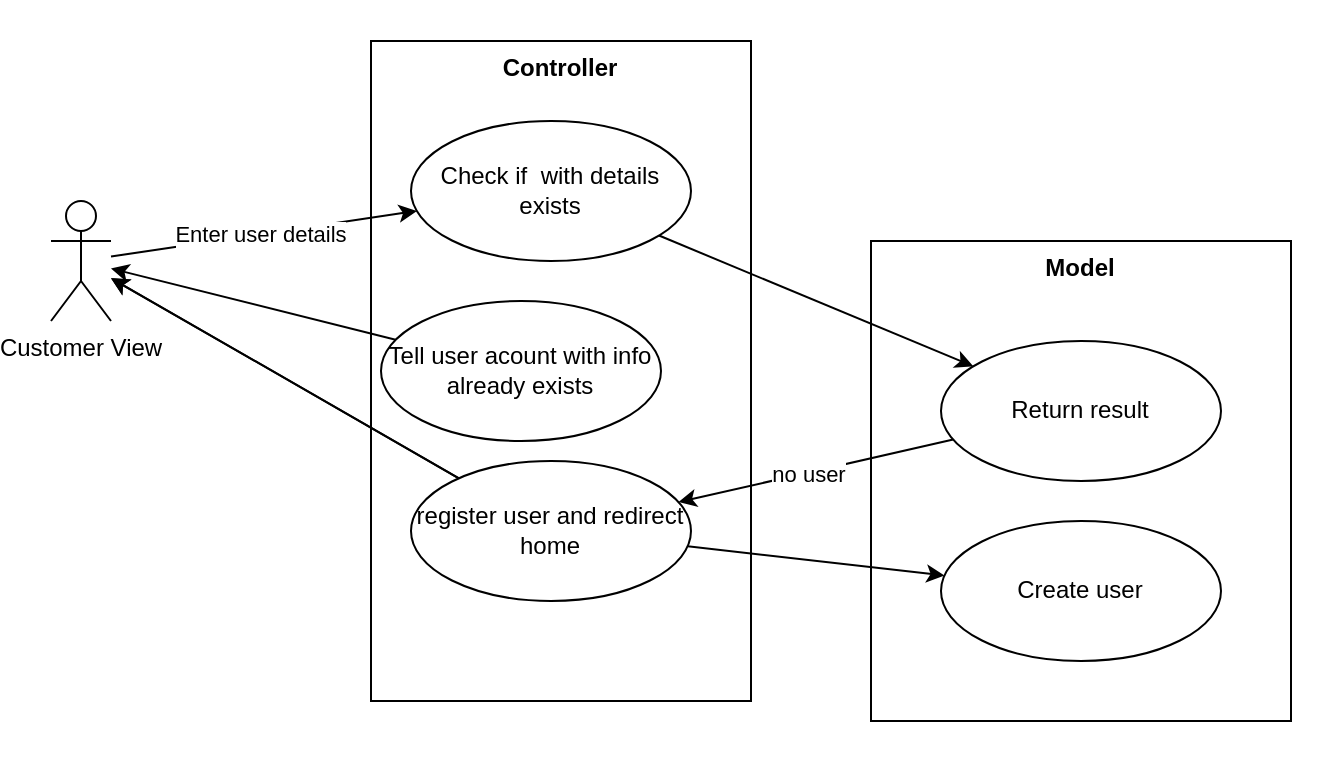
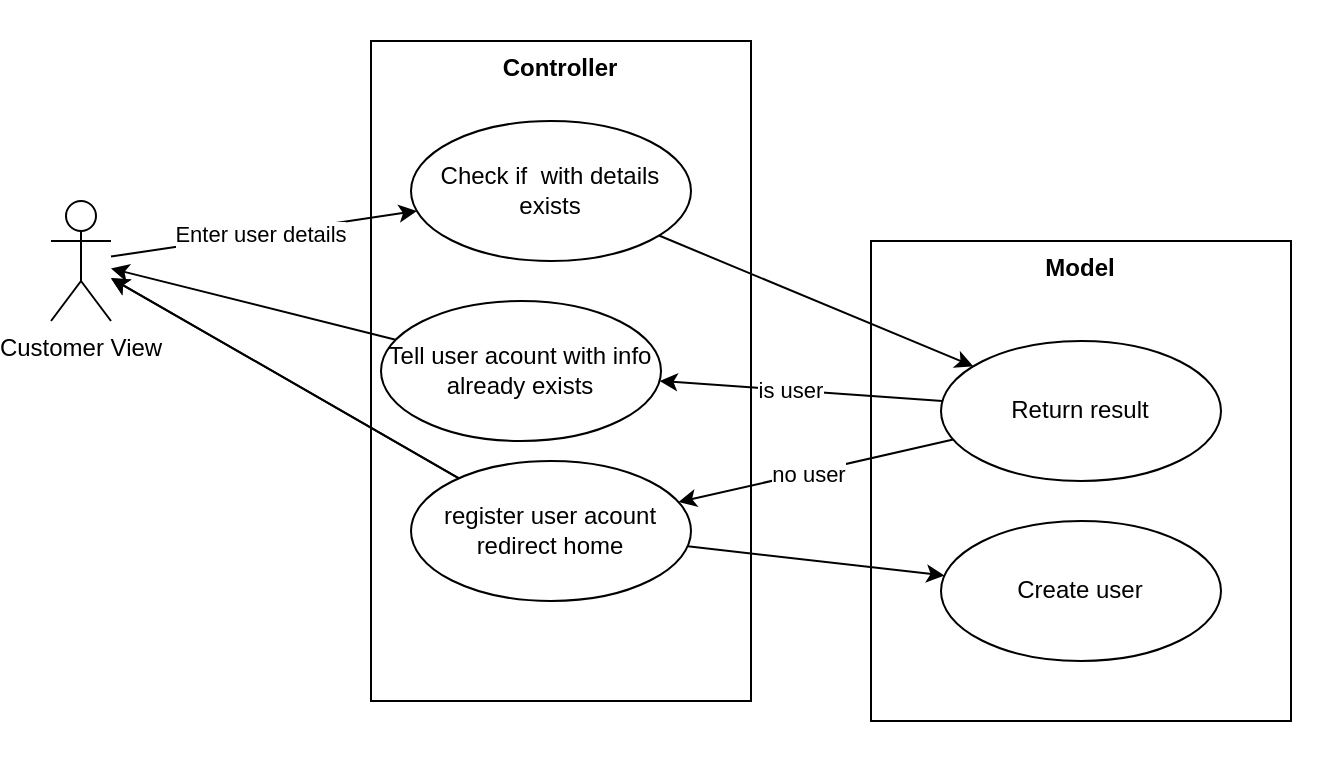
none -> (807, 391)
(551, 531) -> (551, 531)
